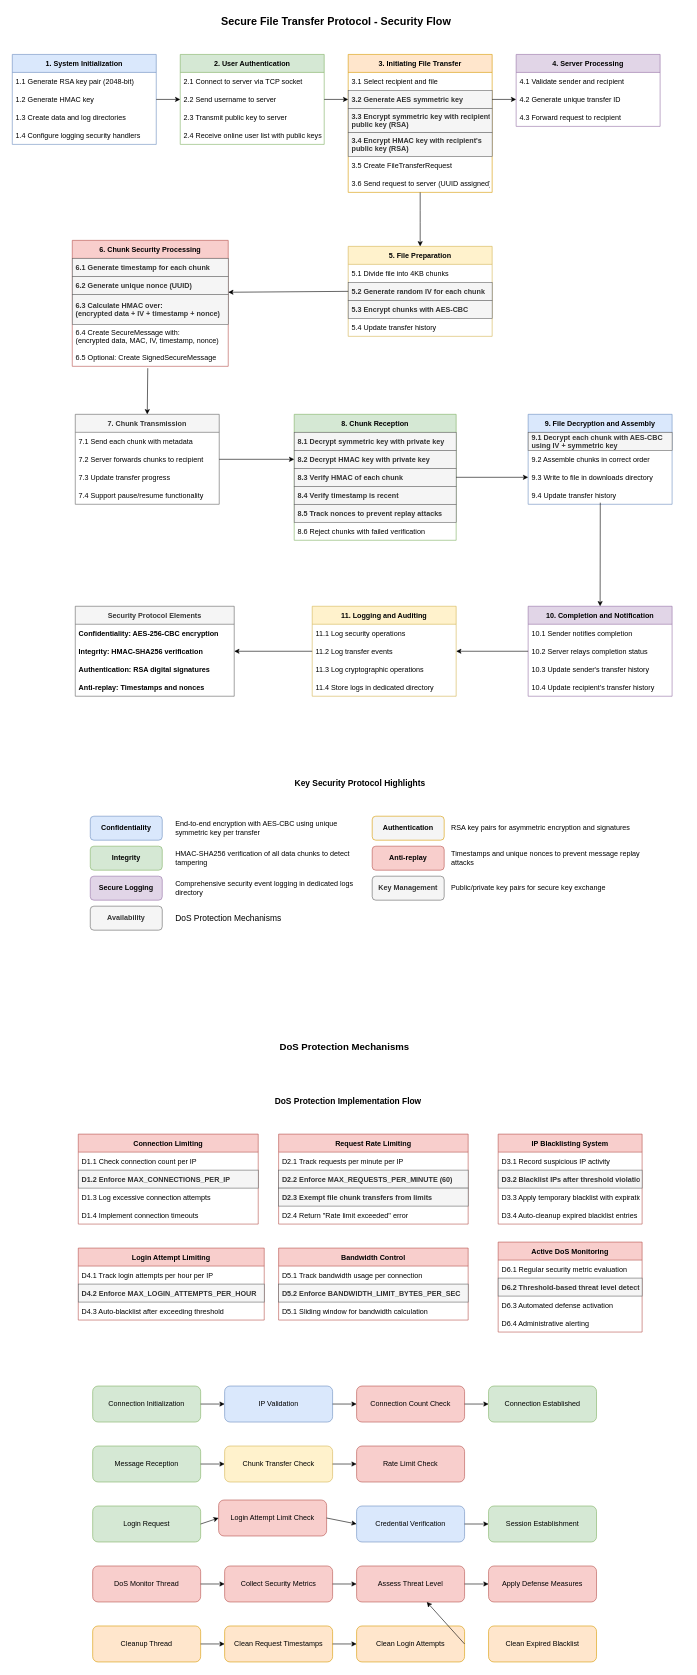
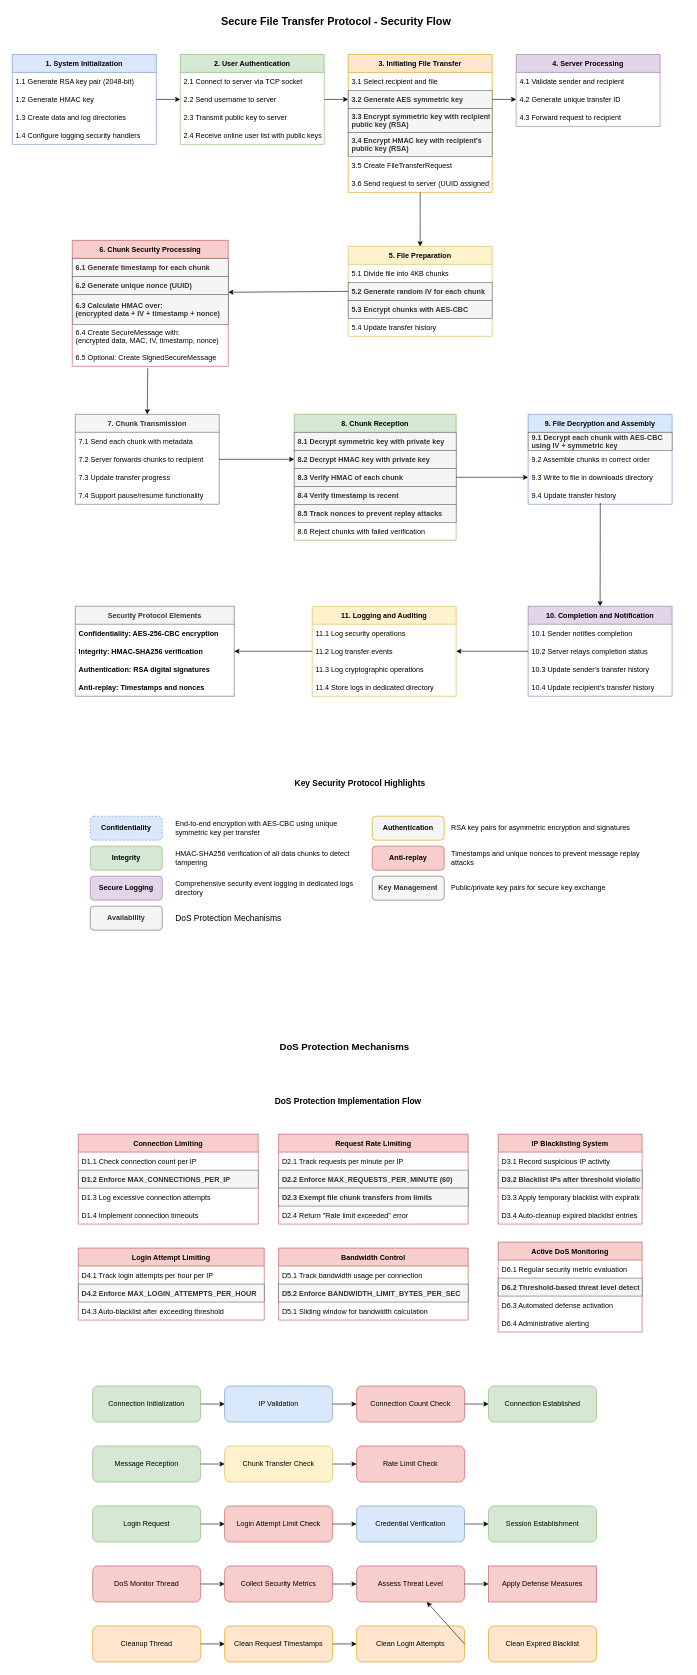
(126, 828) -> (126, 828)
(273, 1518) -> (279, 1524)
(543, 1584) -> (543, 1584)
